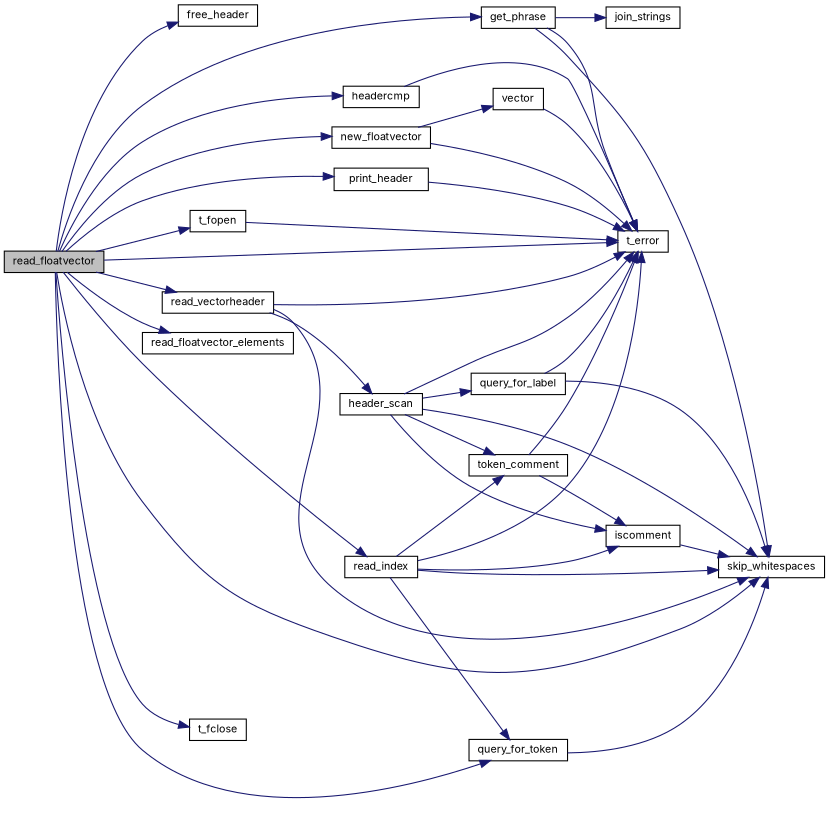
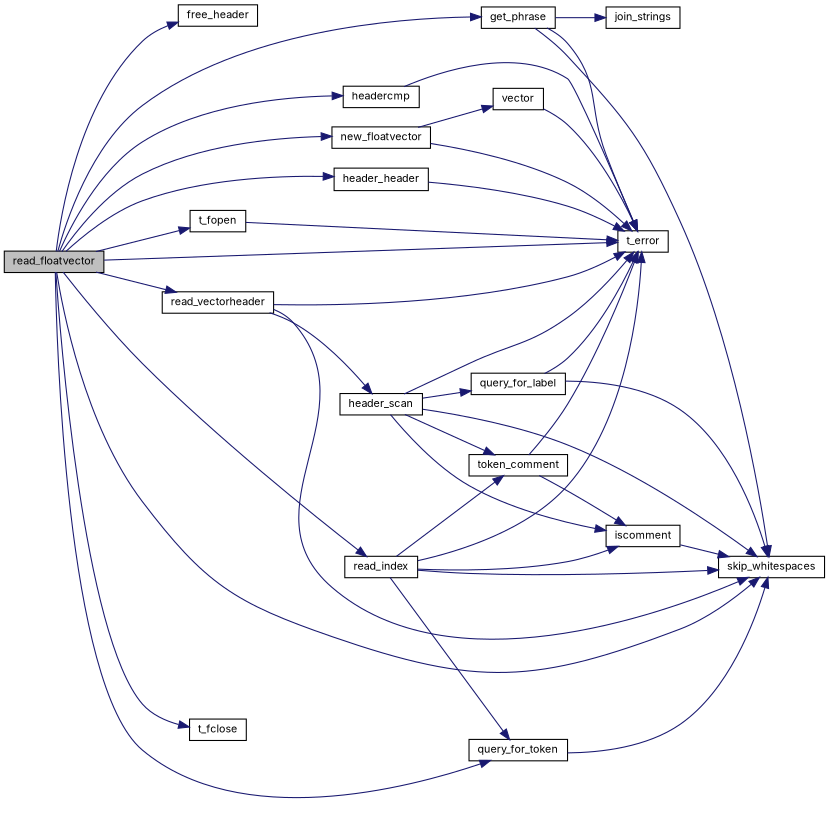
(381, 179) -> (381, 179)
(218, 343) -> none
